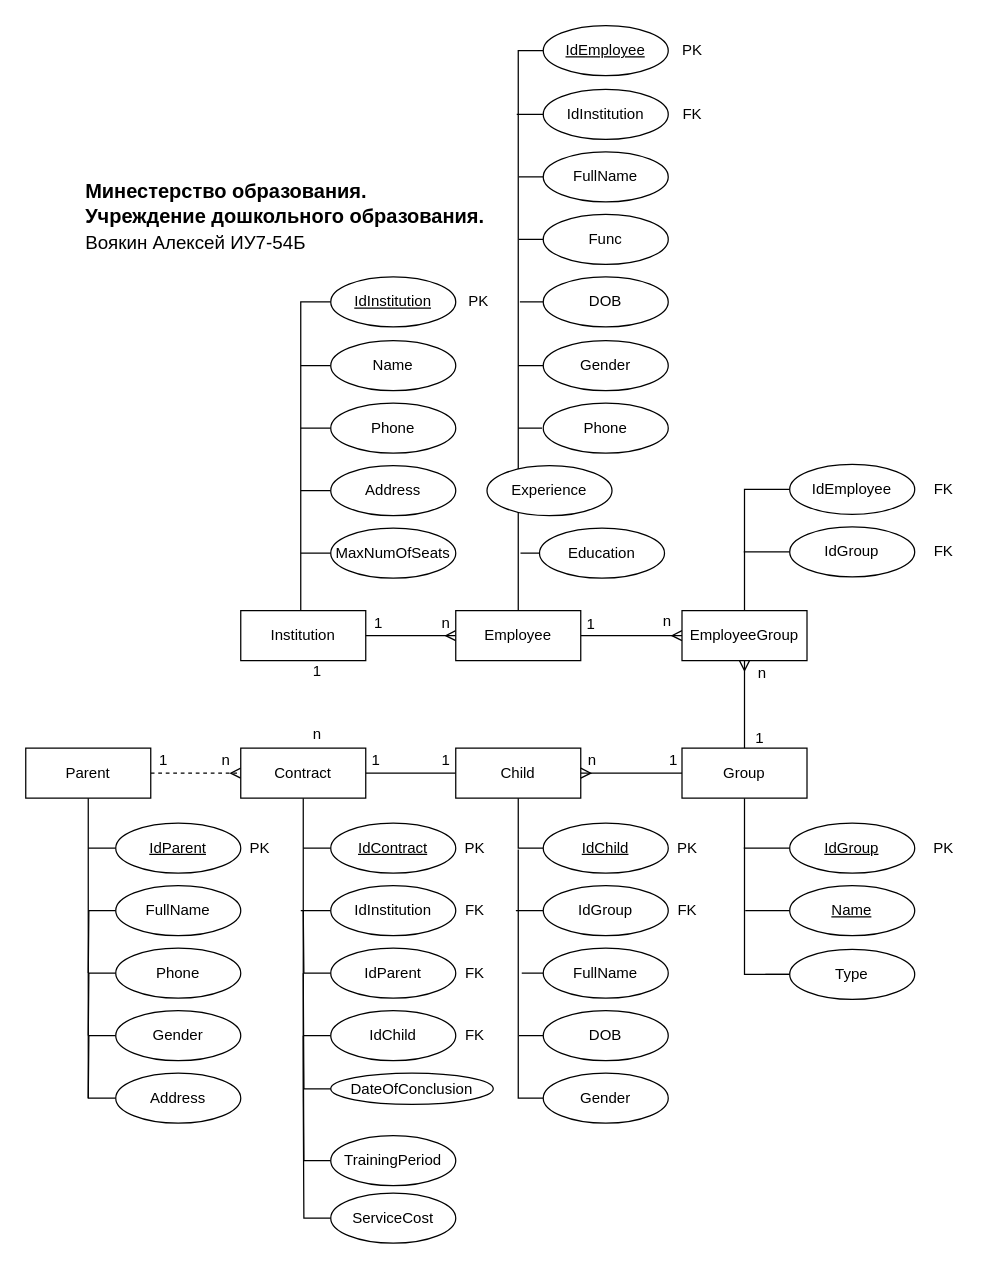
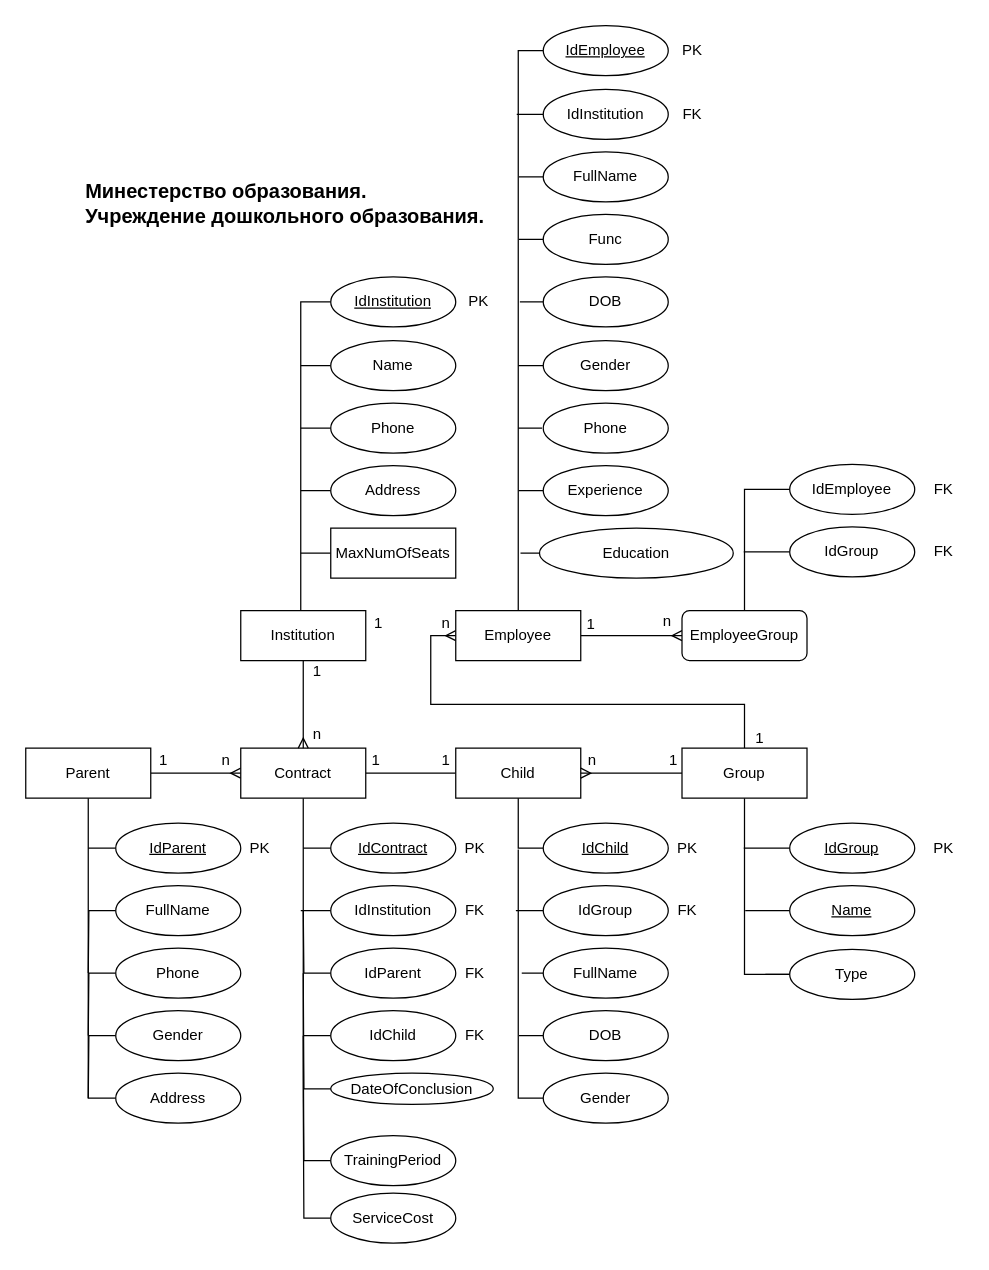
(208, 242) -> none
(549, 491) -> (606, 491)
(393, 553) -> (393, 553)
(602, 553) -> (636, 553)
(399, 636) -> (552, 704)
(744, 636) -> (744, 636)
(744, 681) -> none
none -> (303, 704)
(190, 773) -> (190, 773)
